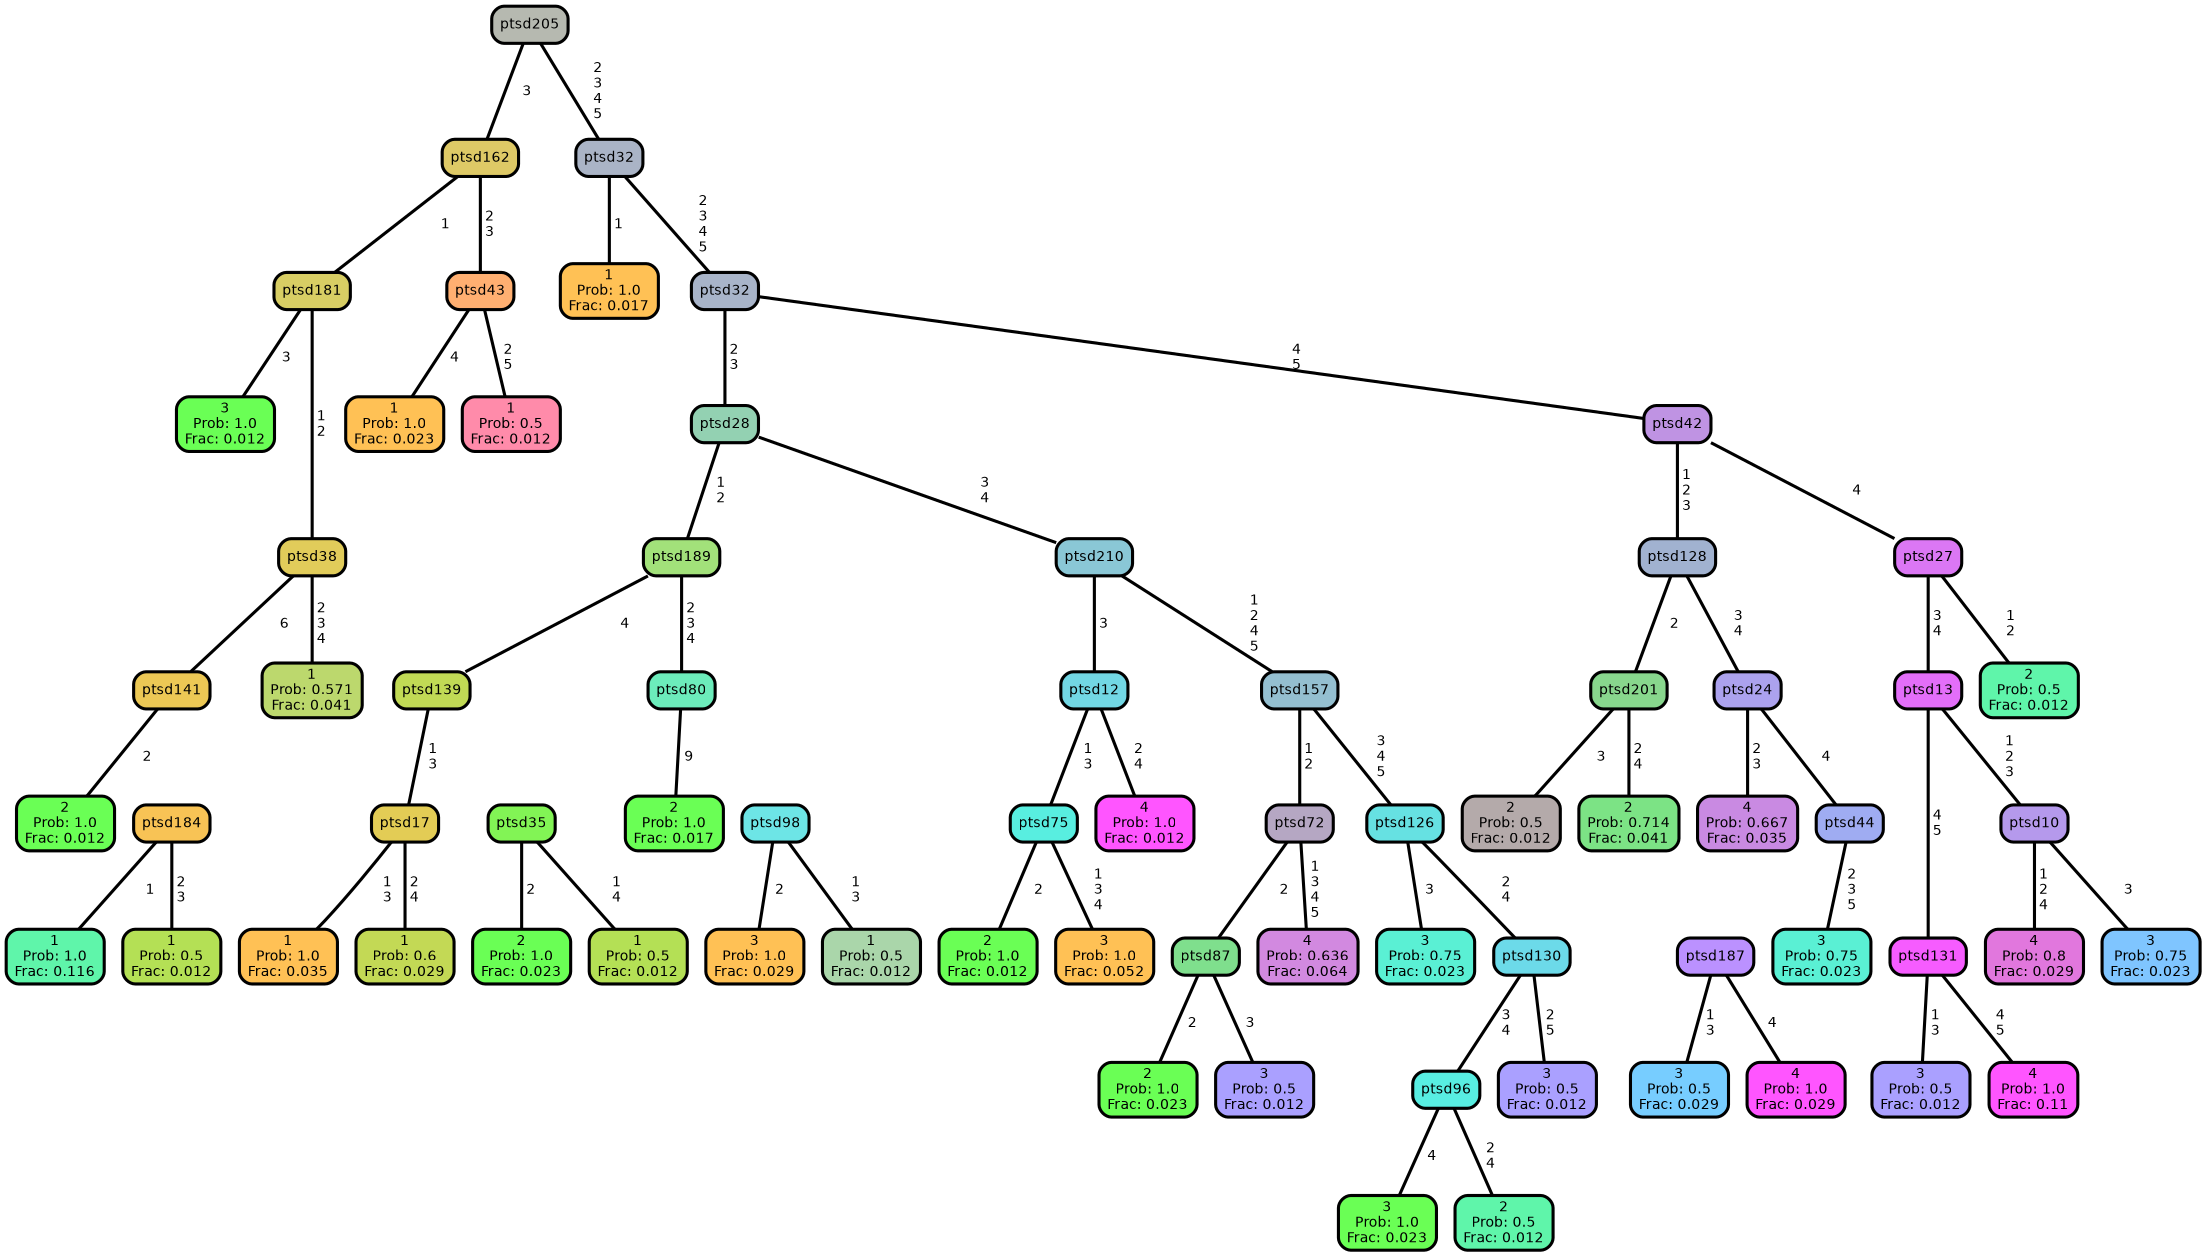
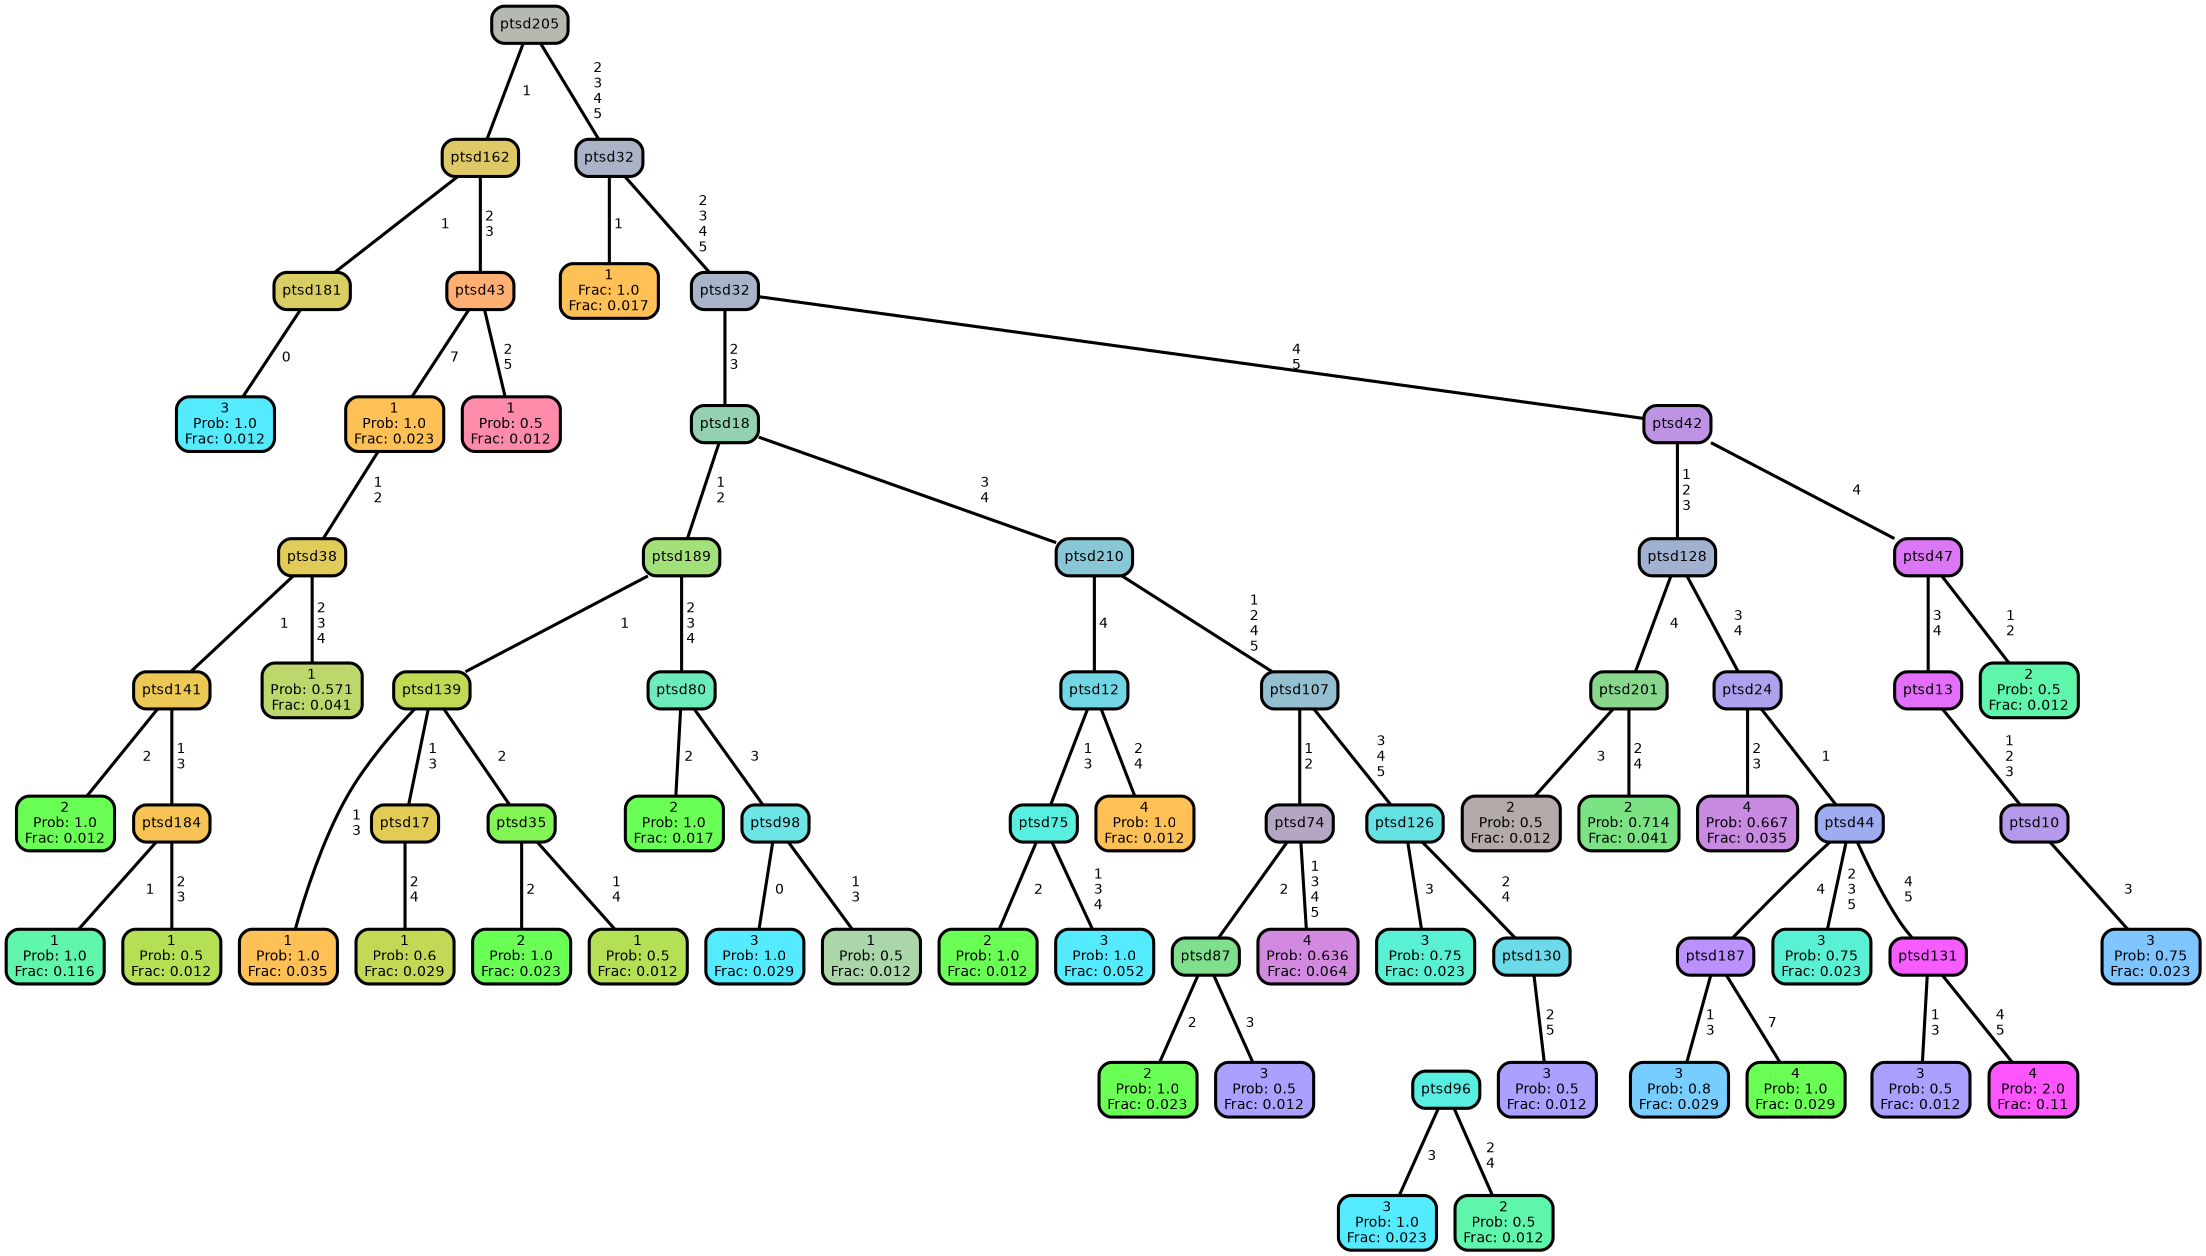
(525, 91) -> (525, 91)
(609, 291) -> (609, 291)
(284, 358) -> (284, 358)
(453, 358) -> (453, 358)
(225, 424) -> (225, 424)
(312, 424) -> (351, 495)
(725, 424) -> (725, 424)
(1928, 557) -> (1928, 557)
(282, 624) -> (282, 624)
(623, 624) -> (623, 624)
(1102, 624) -> (1102, 624)
(1672, 624) -> (1672, 624)
(1300, 690) -> (1300, 690)
none -> (172, 757)
none -> (477, 757)
(687, 757) -> (687, 757)
none -> (729, 757)
(1824, 757) -> (1824, 757)
(1145, 823) -> (1145, 823)
(1300, 823) -> (1300, 823)
(1928, 824) -> (1882, 892)
(355, 886) -> (340, 811)
none -> (1781, 889)
(778, 890) -> (778, 890)
(755, 957) -> (755, 957)
(1105, 957) -> (1105, 957)
(2034, 957) -> none
(1489, 1023) -> none
(1770, 1023) -> (1770, 1023)
(1679, 1090) -> (1679, 1090)
(1796, 1090) -> (1796, 1090)
(2033, 1090) -> (2033, 1090)
(1430, 1156) -> (1430, 1156)
(1387, 1223) -> (1387, 1223)
